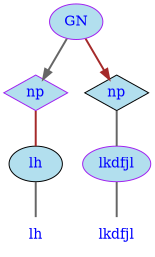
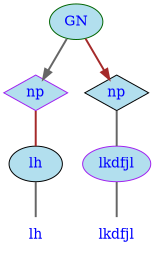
(76, 22) -> (76, 22)
